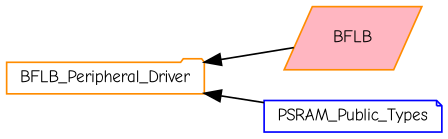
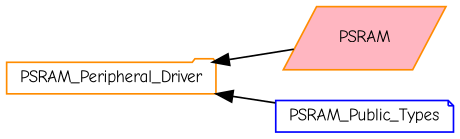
(353, 38) -> (365, 38)
(105, 78) -> (111, 78)
